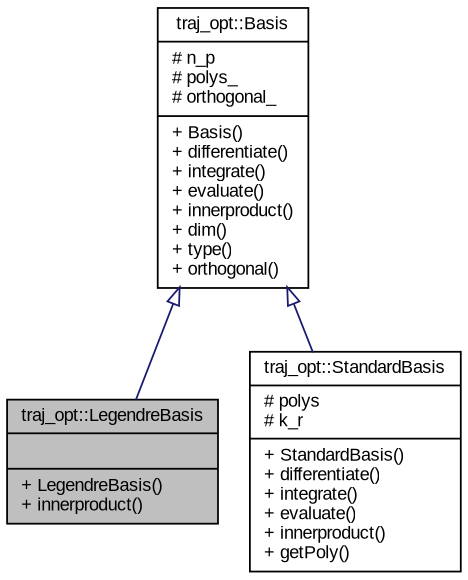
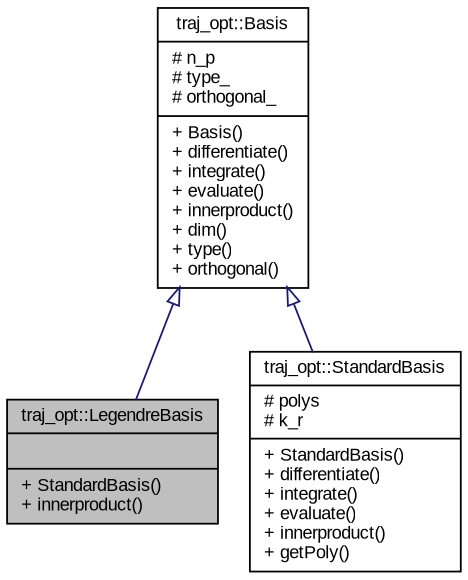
(205, 78) -> (201, 78)
(92, 486) -> (91, 486)
